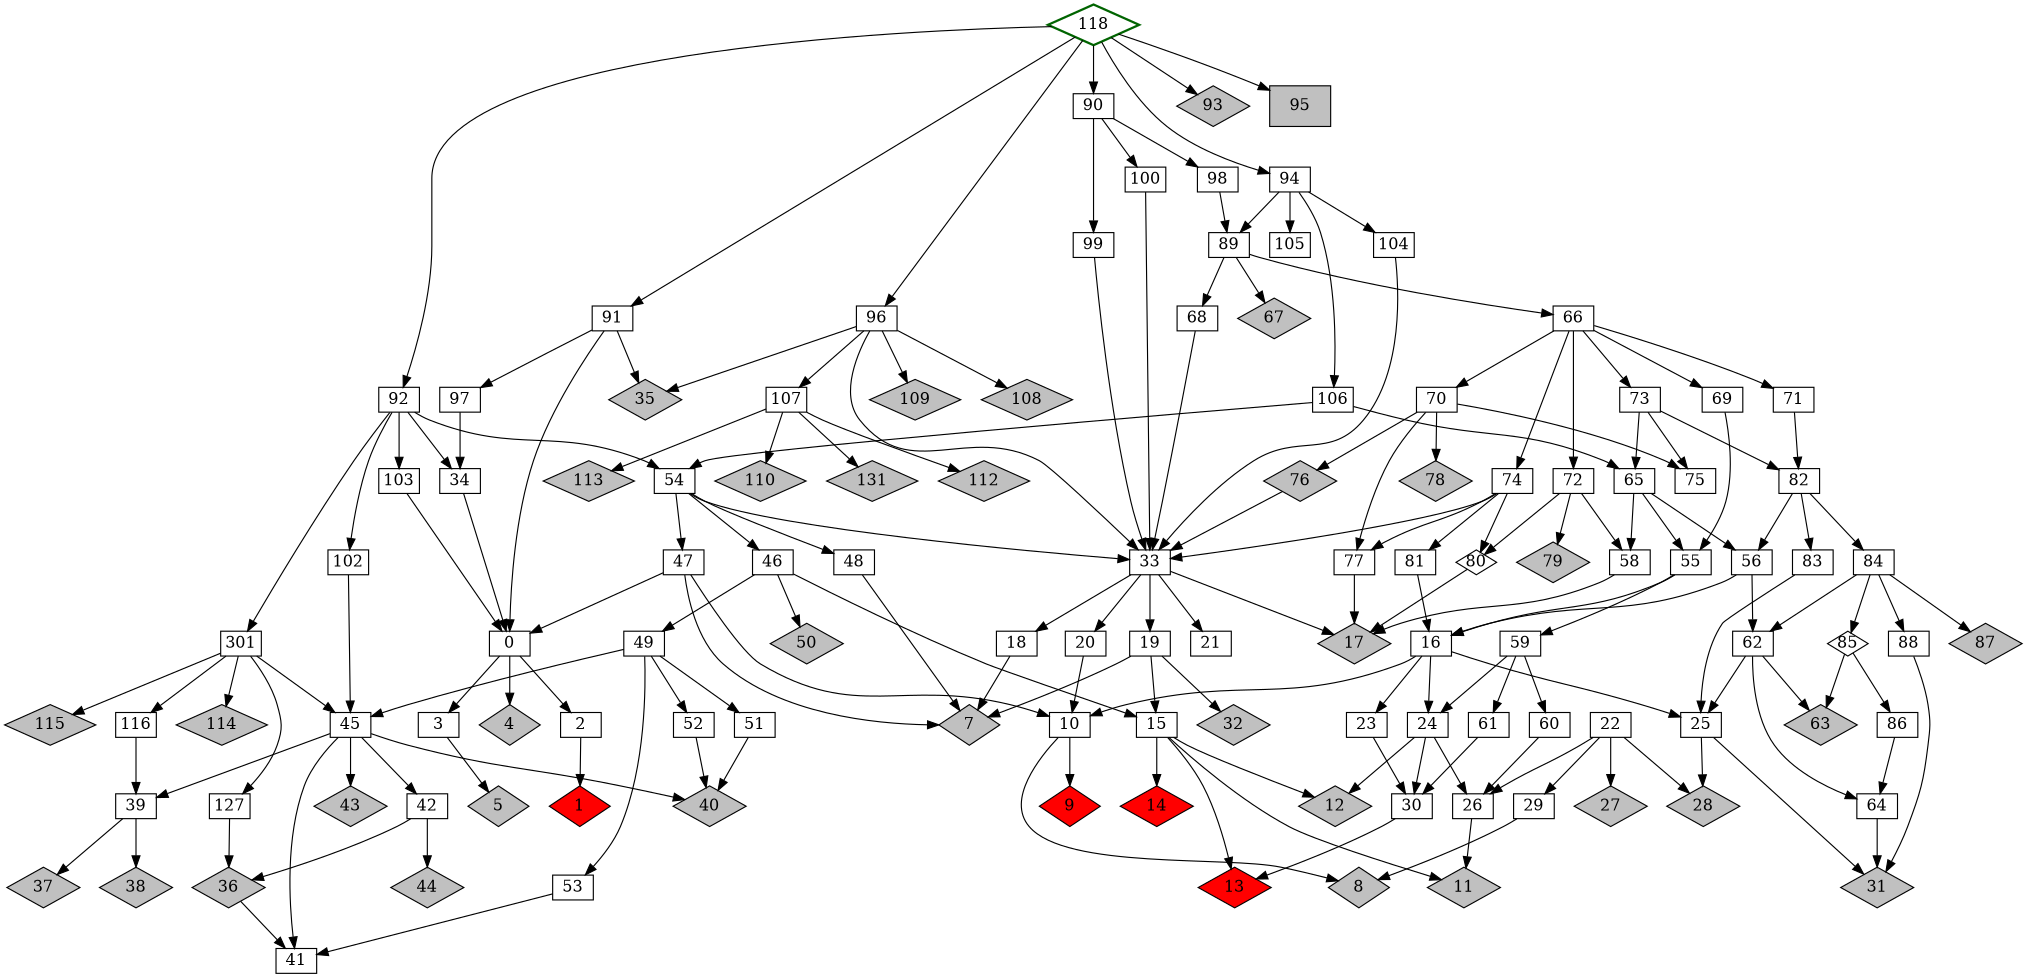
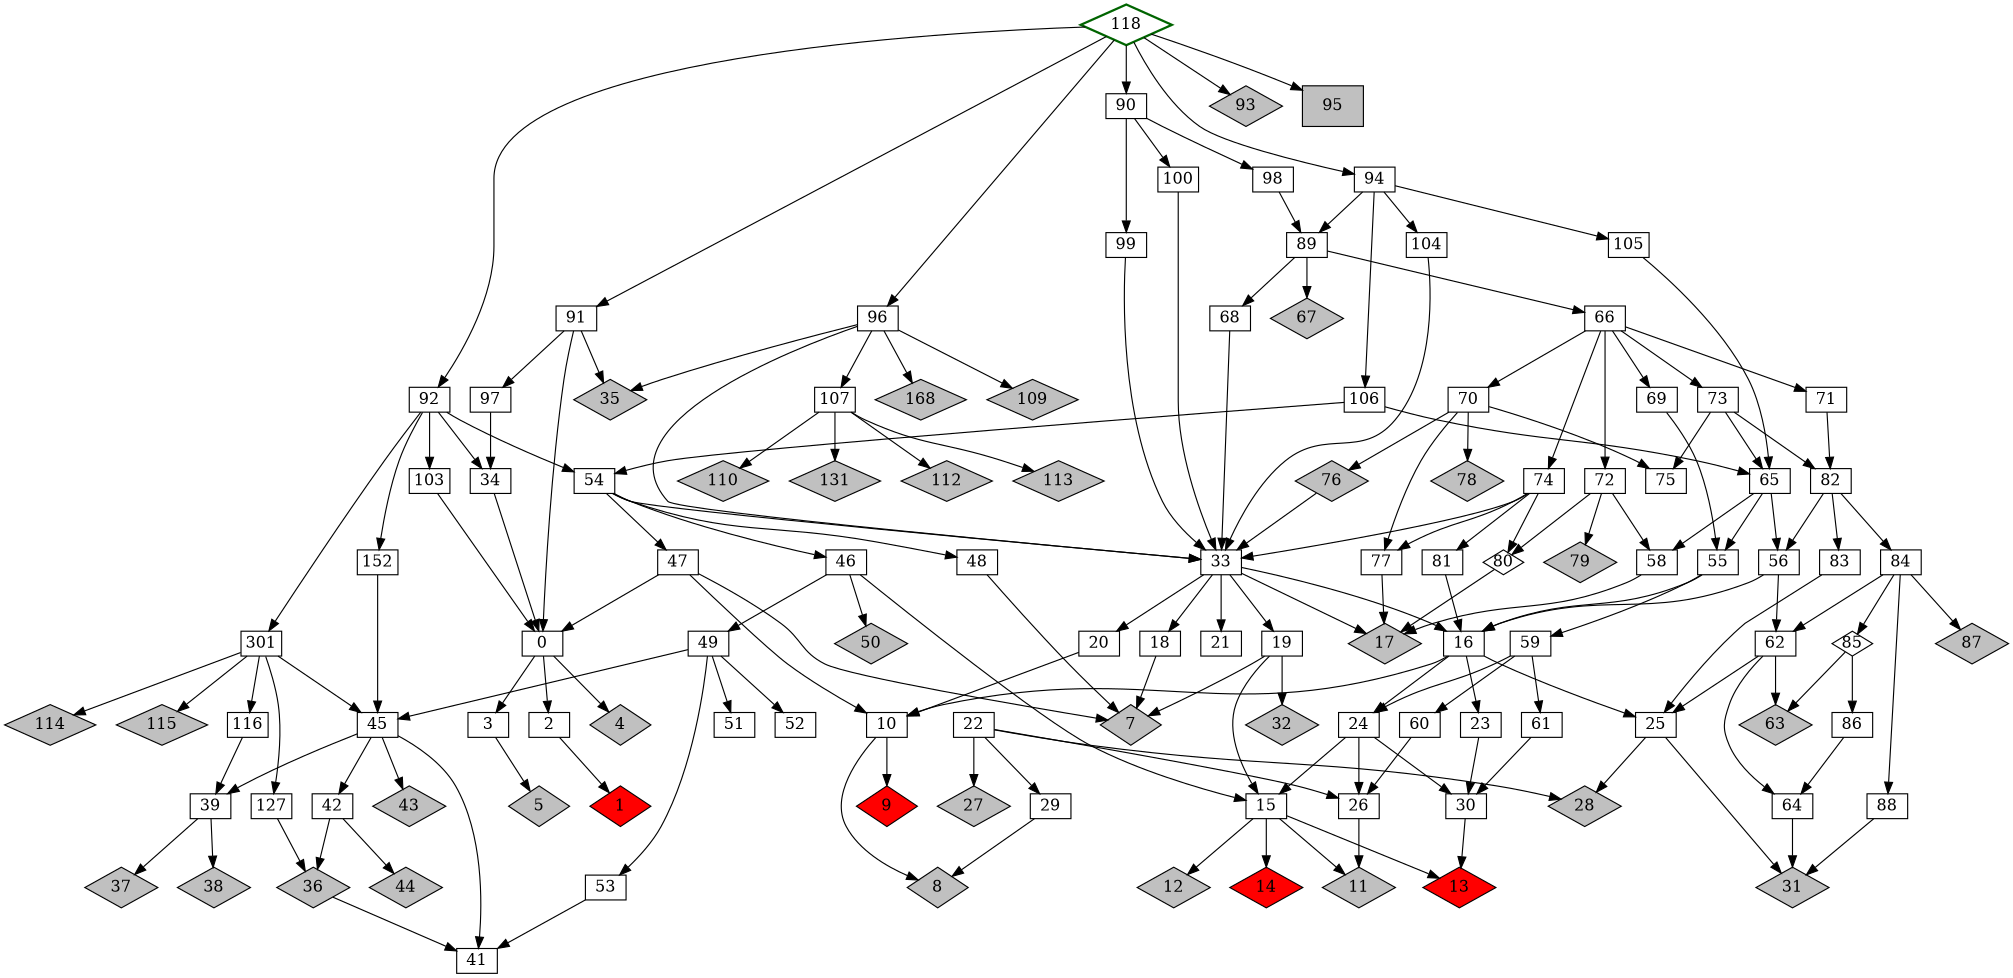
none -> (1727, 345)
(1027, 400) -> (921, 400)
(348, 562) -> (378, 562)
none -> (1340, 592)
(1380, 767) -> (1321, 758)
(710, 806) -> none
